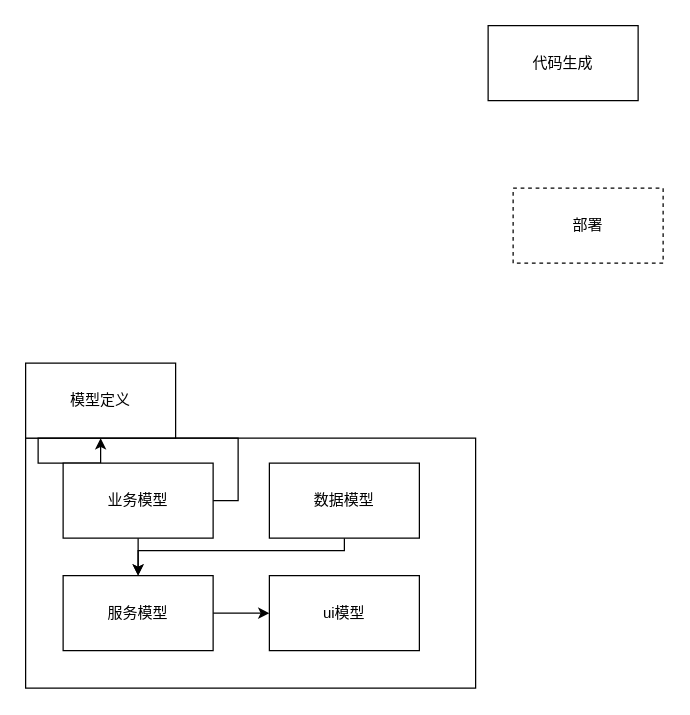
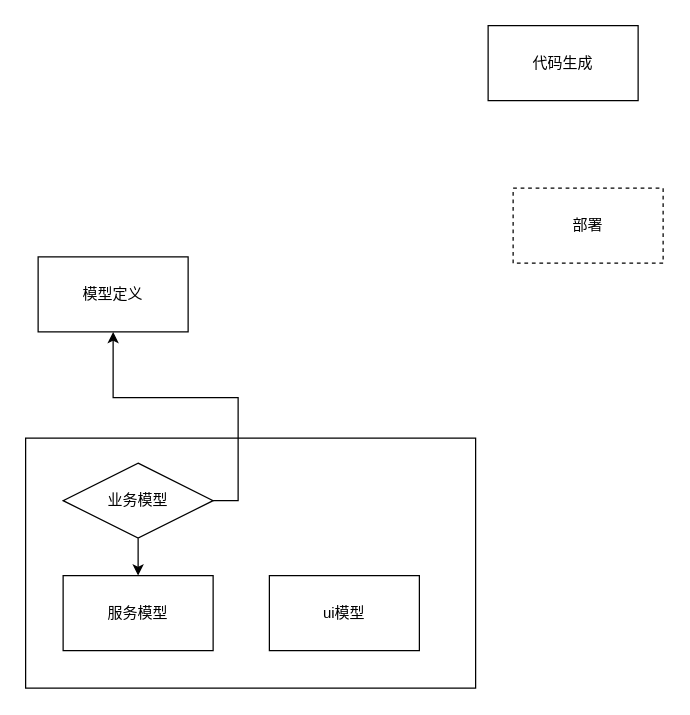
(101, 401) -> (113, 294)
(138, 501) -> (138, 501)
(344, 501) -> none
(249, 551) -> none
(237, 613) -> none
